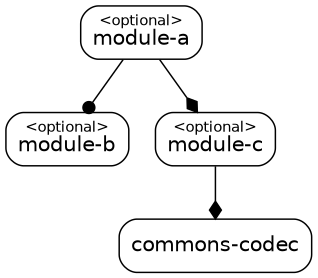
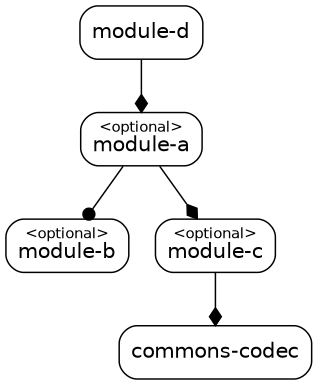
none -> (141, 33)
